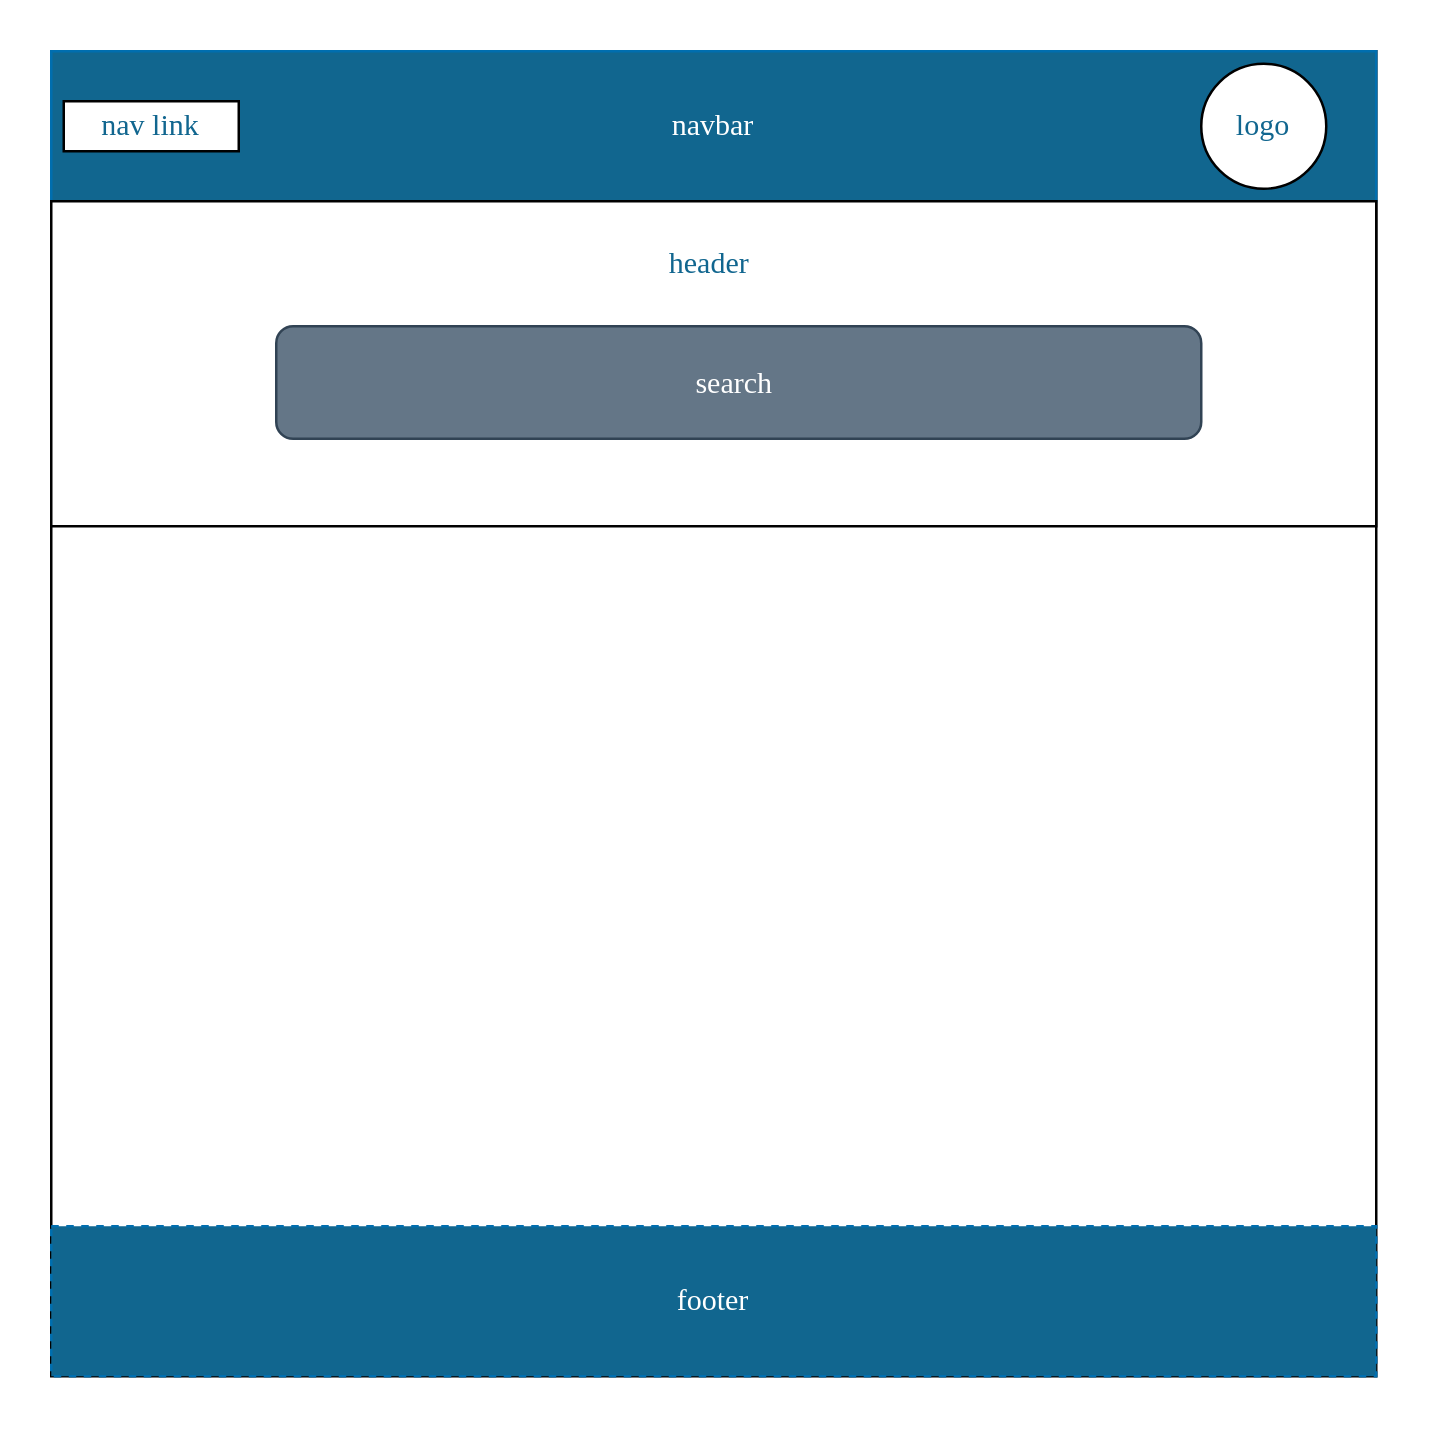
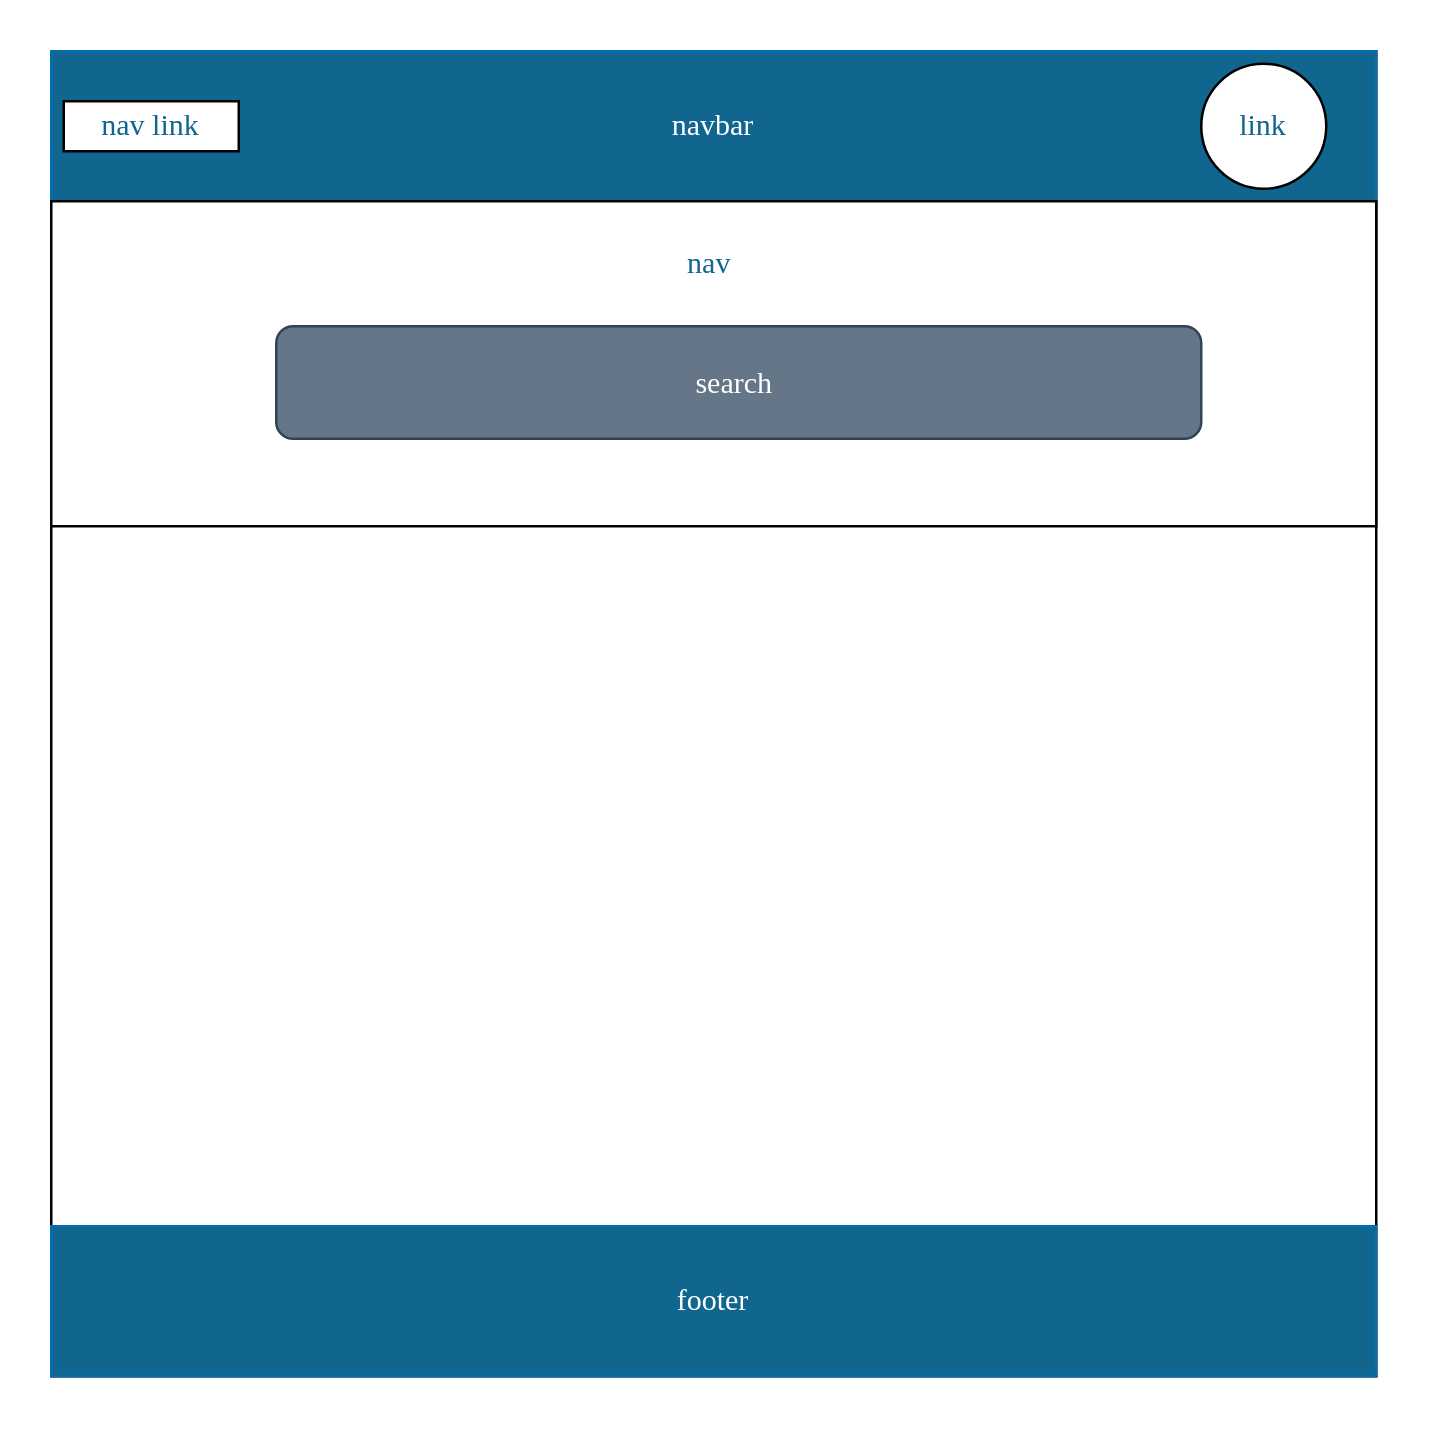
(1264, 126) -> (1264, 126)
(714, 264) -> (714, 264)
(714, 1301) -> (714, 1301)
